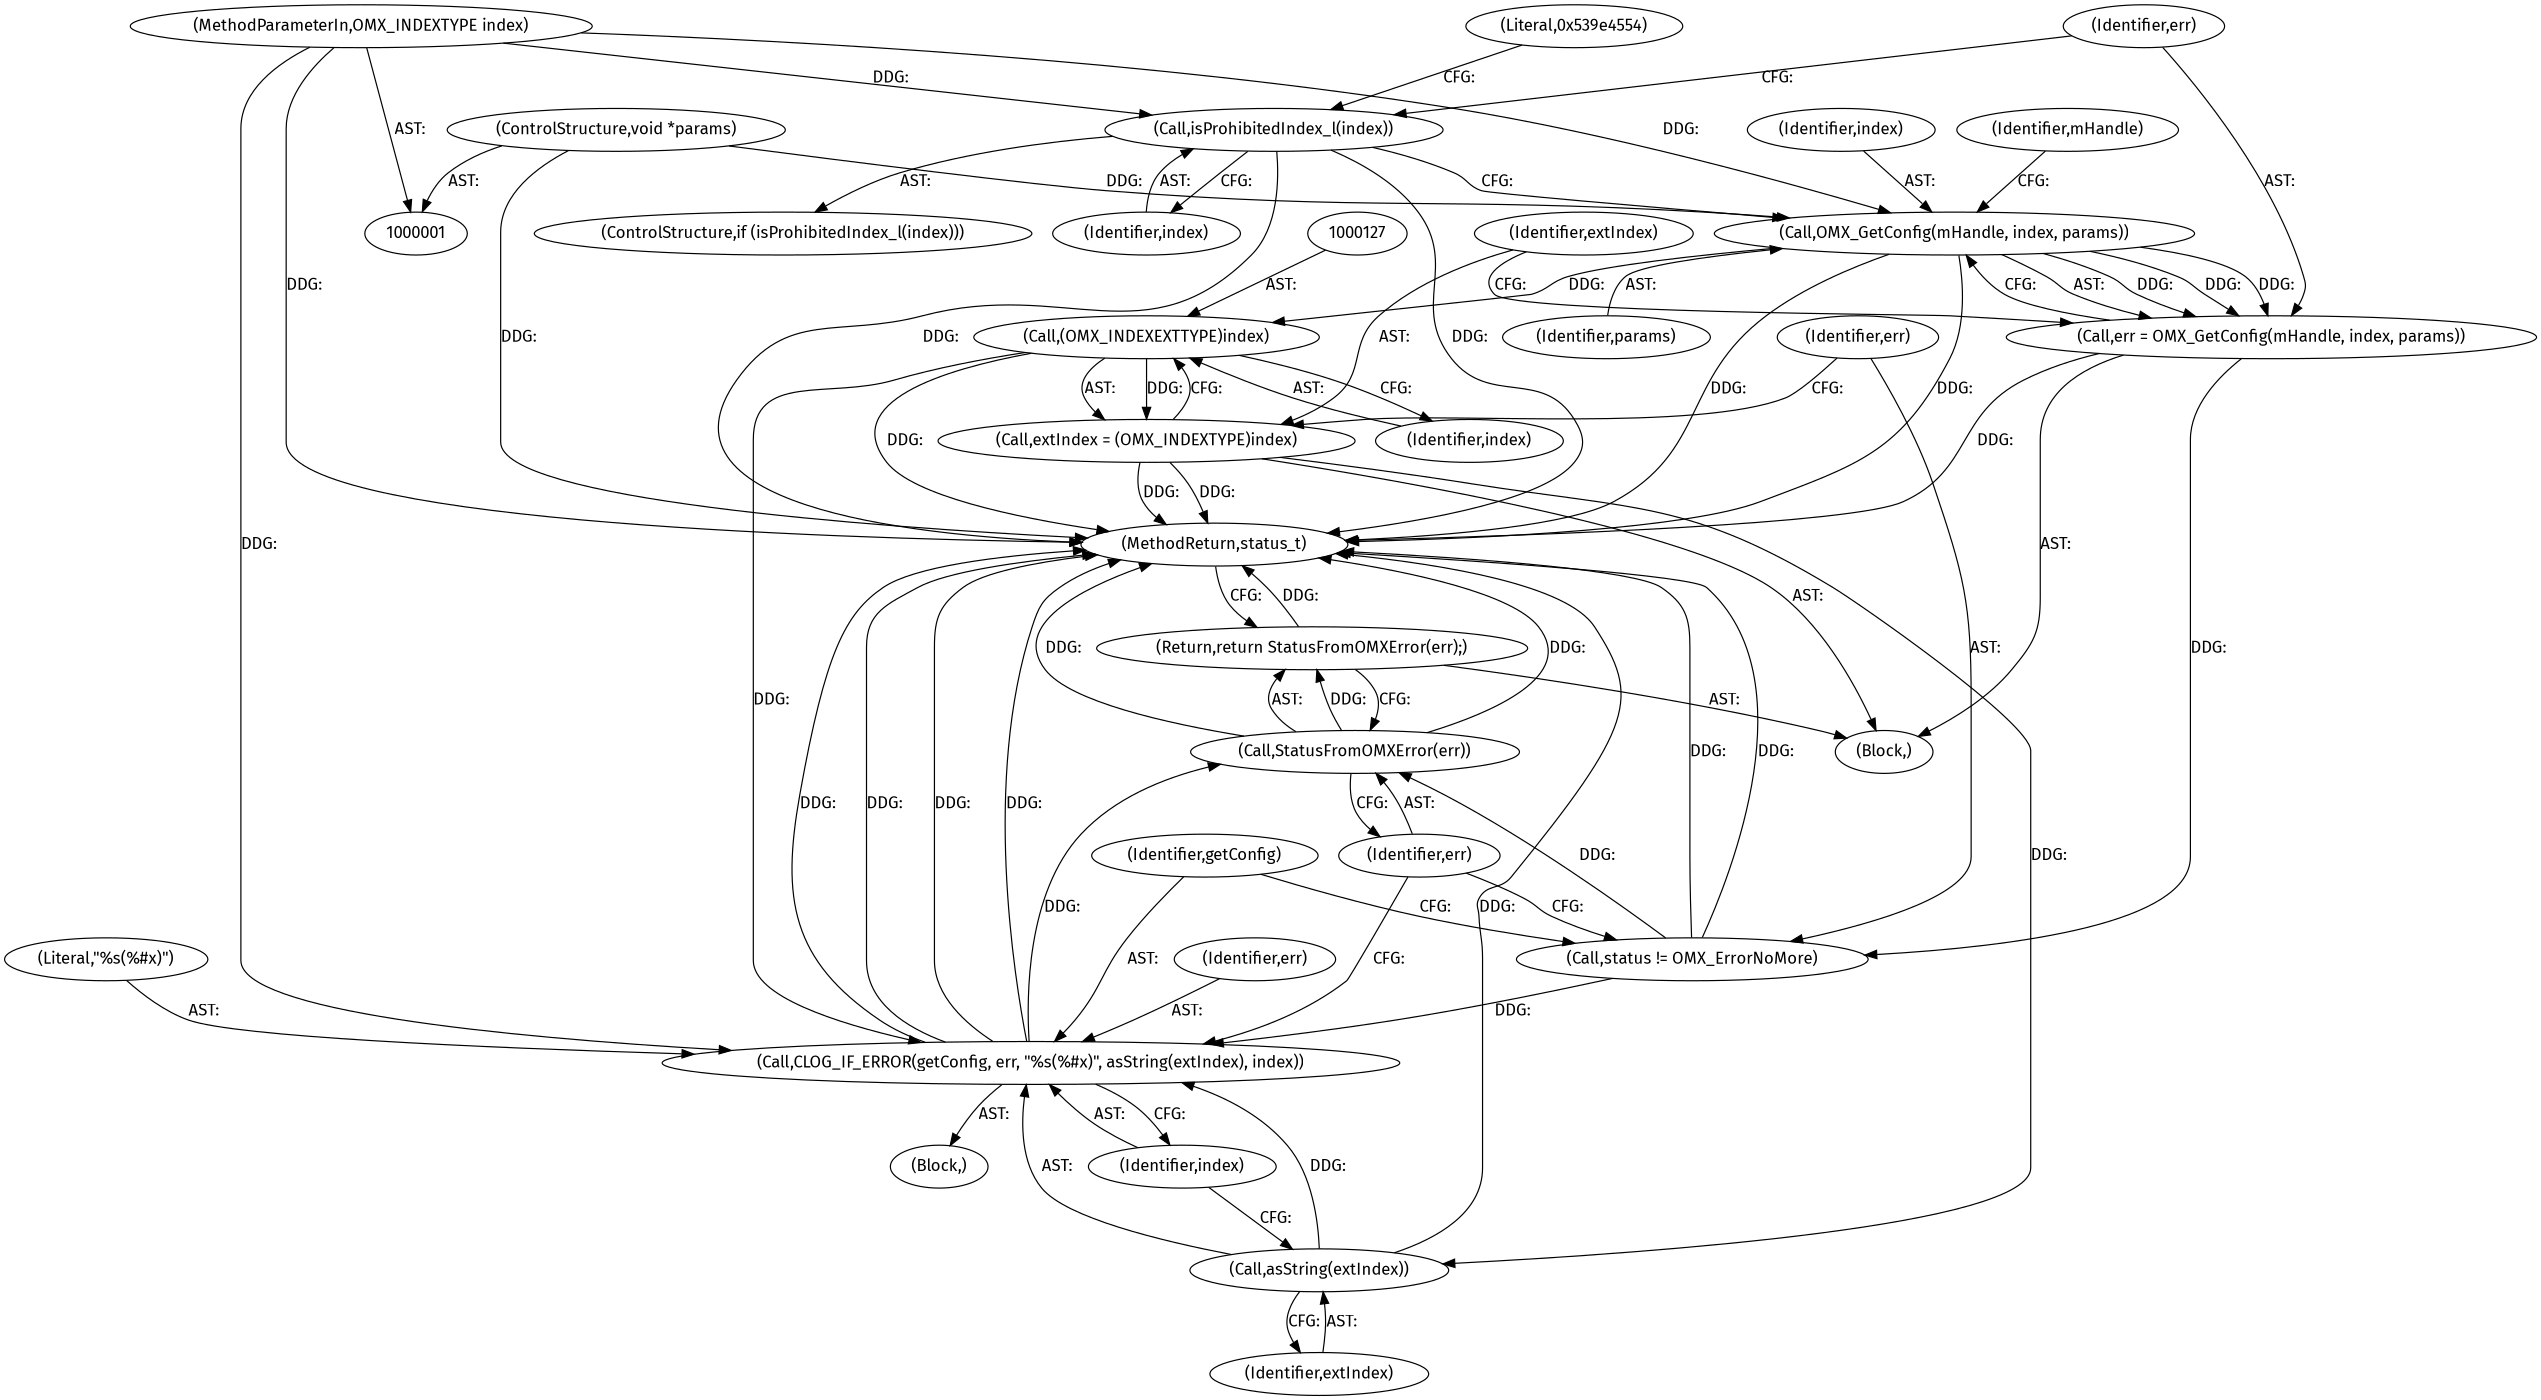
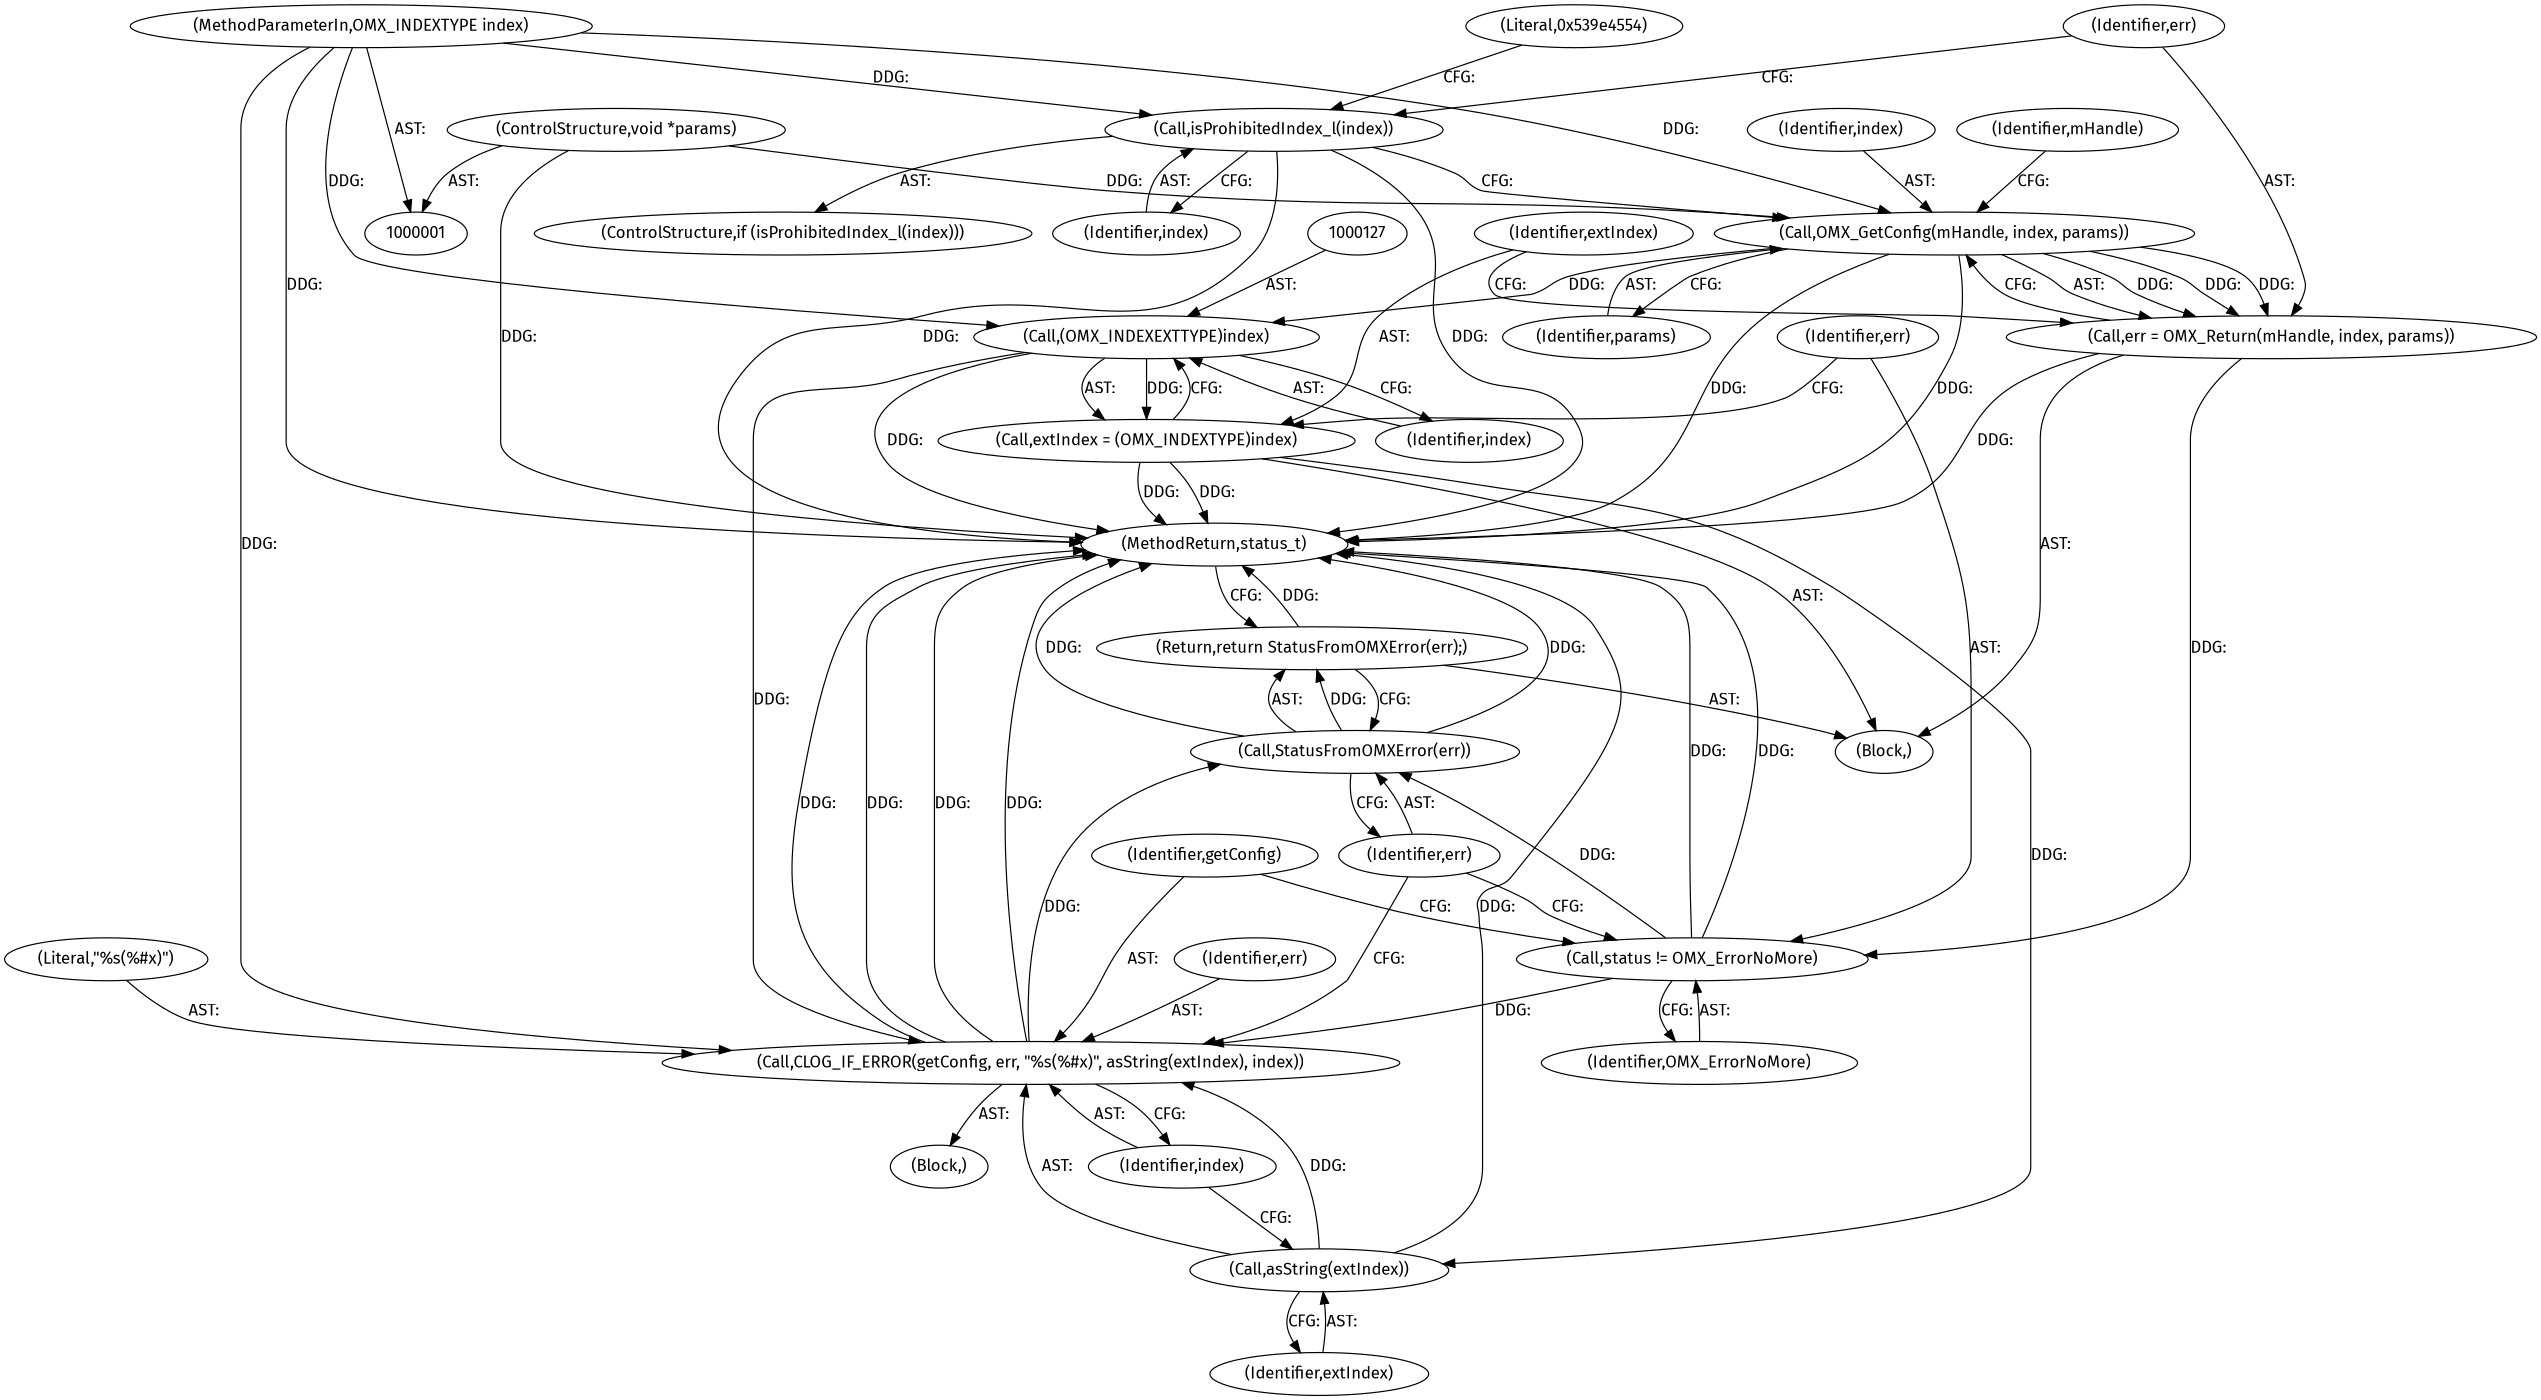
none -> (1710, 269)
none -> (561, 289)
(2271, 337) -> (2271, 337)
none -> (1699, 1063)
